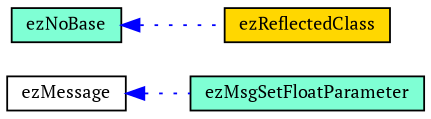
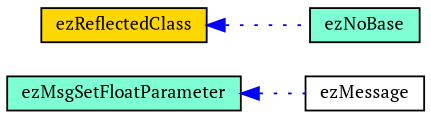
(182, 25) -> (268, 25)
(167, 93) -> (282, 93)
